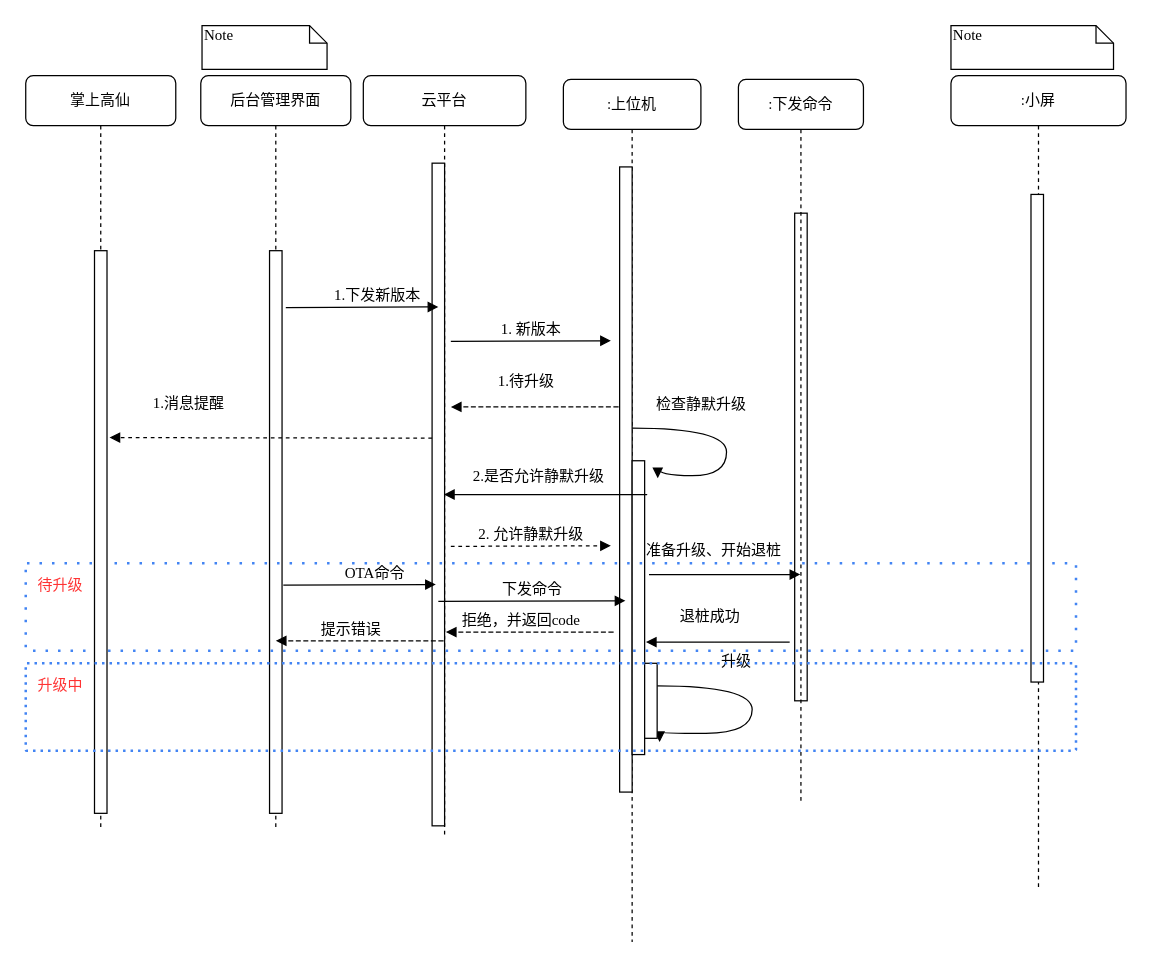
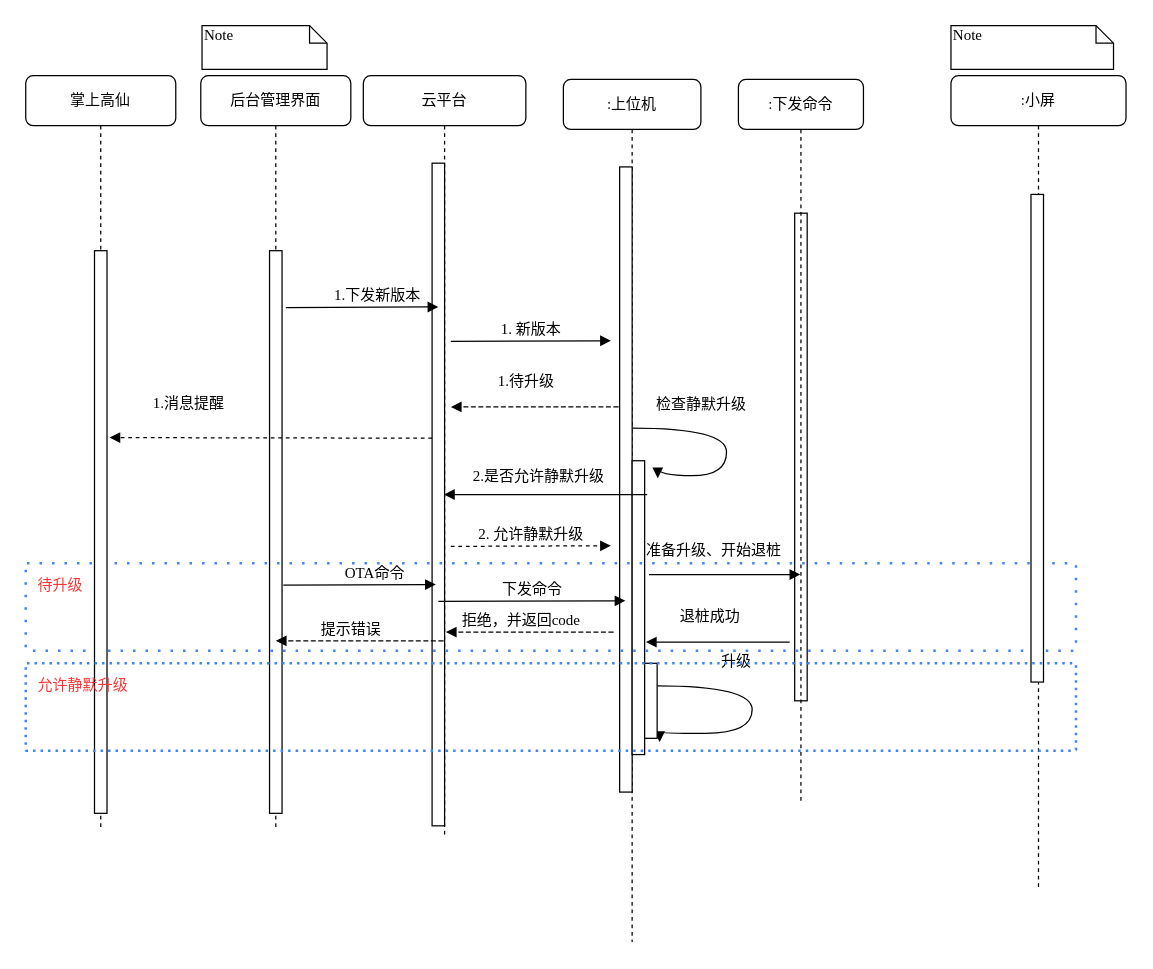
(61, 686) -> (83, 686)
